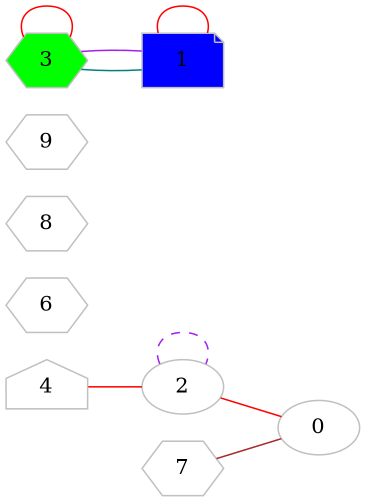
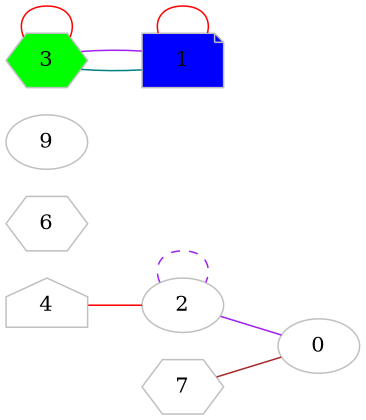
(47, 142) -> (47, 142)
(47, 224) -> none
(251, 407) -> (251, 326)
